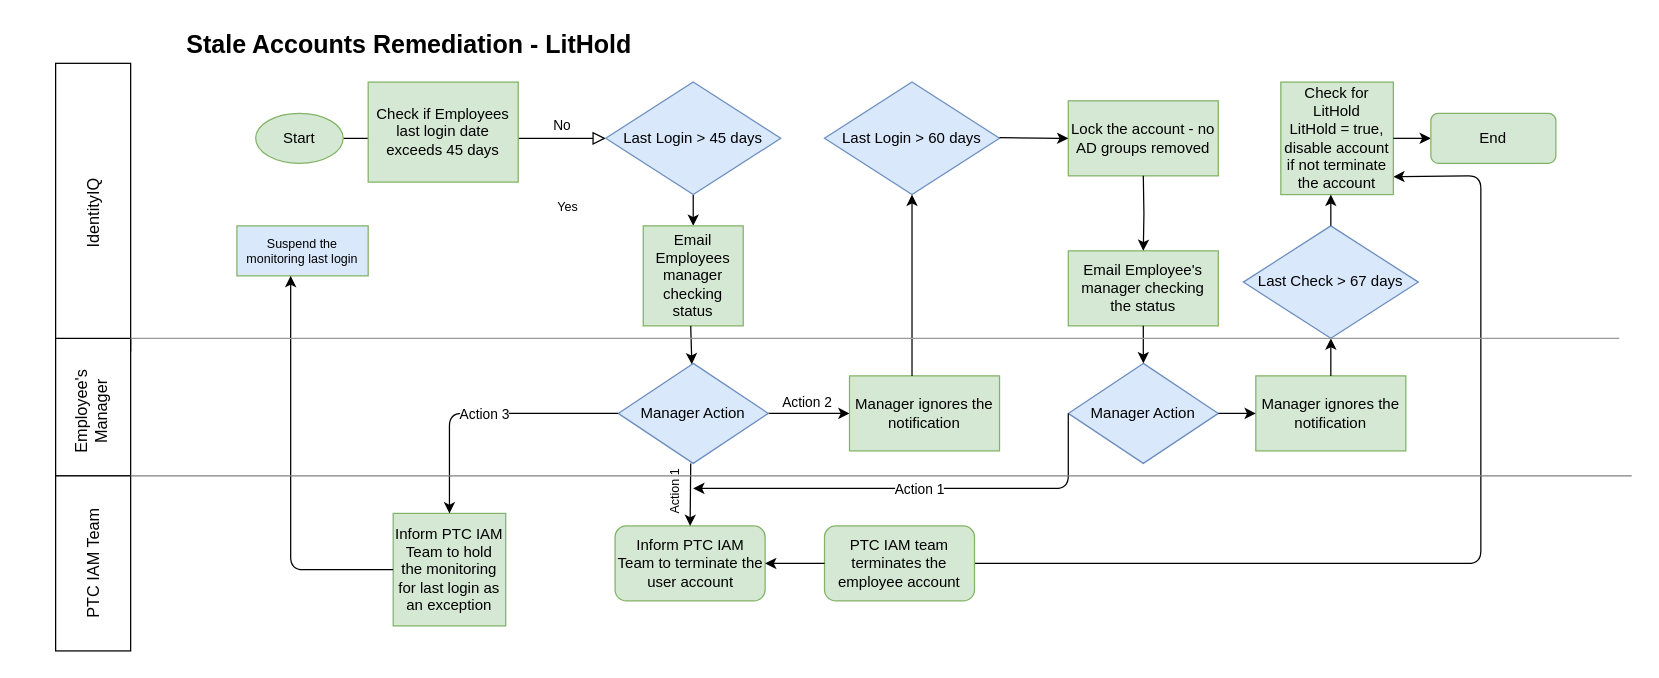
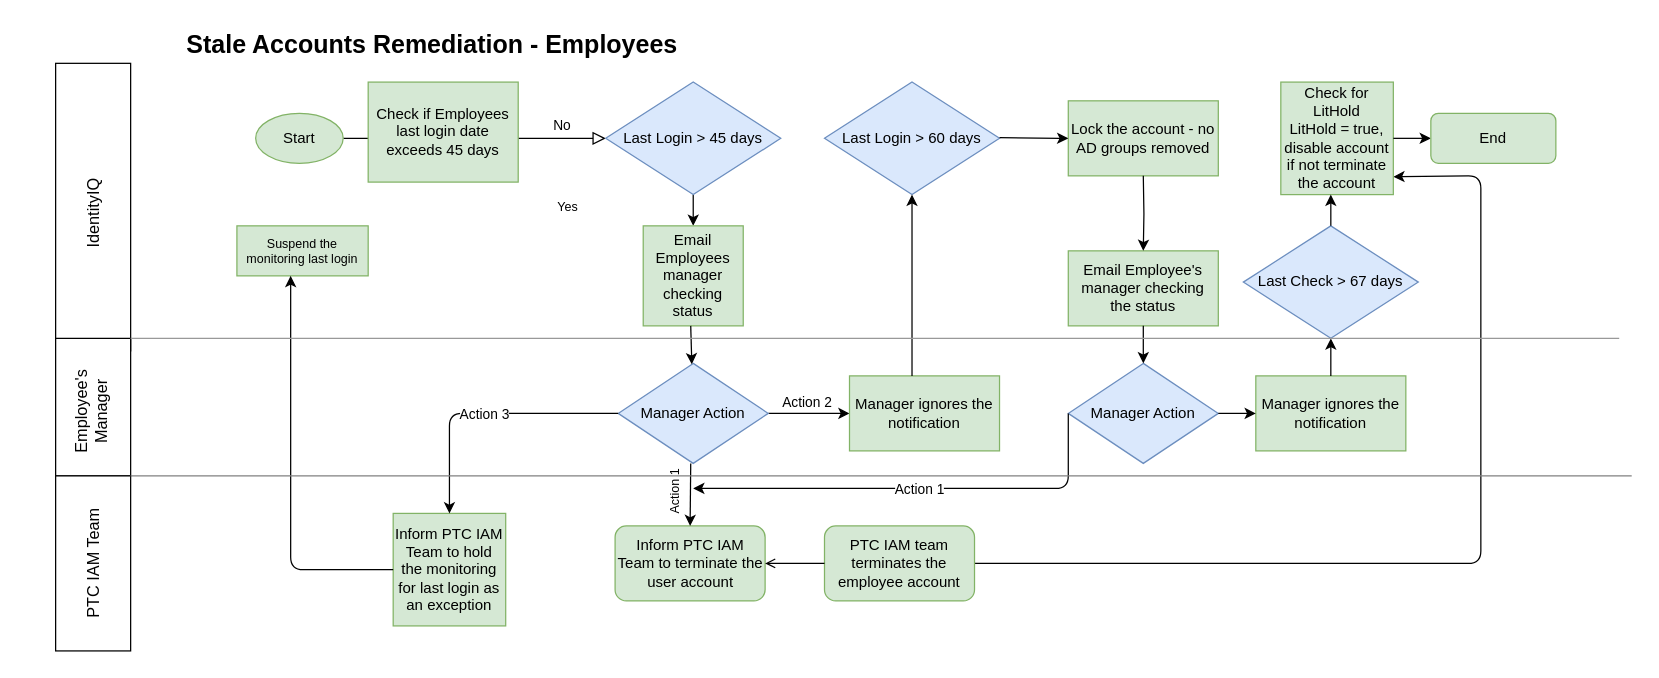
(298, 21) -> (307, 21)
(303, 251) -> (303, 251)
(775, 563) -> (772, 563)
